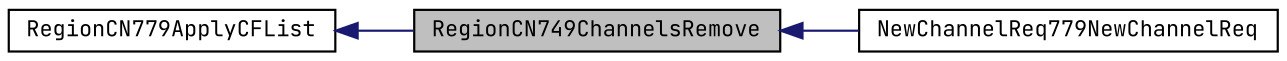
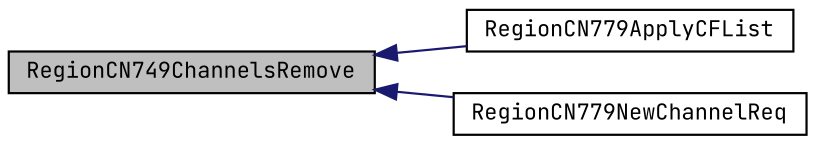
(386, 31) -> (432, 49)
(1068, 31) -> (630, 114)
